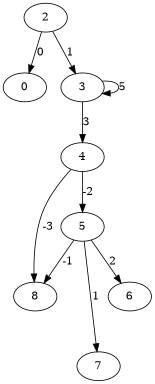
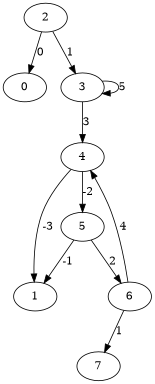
none -> (117, 228)
(90, 292) -> (116, 328)
(35, 297) -> (35, 297)
